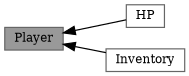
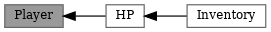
(90, 50) -> (172, 16)
